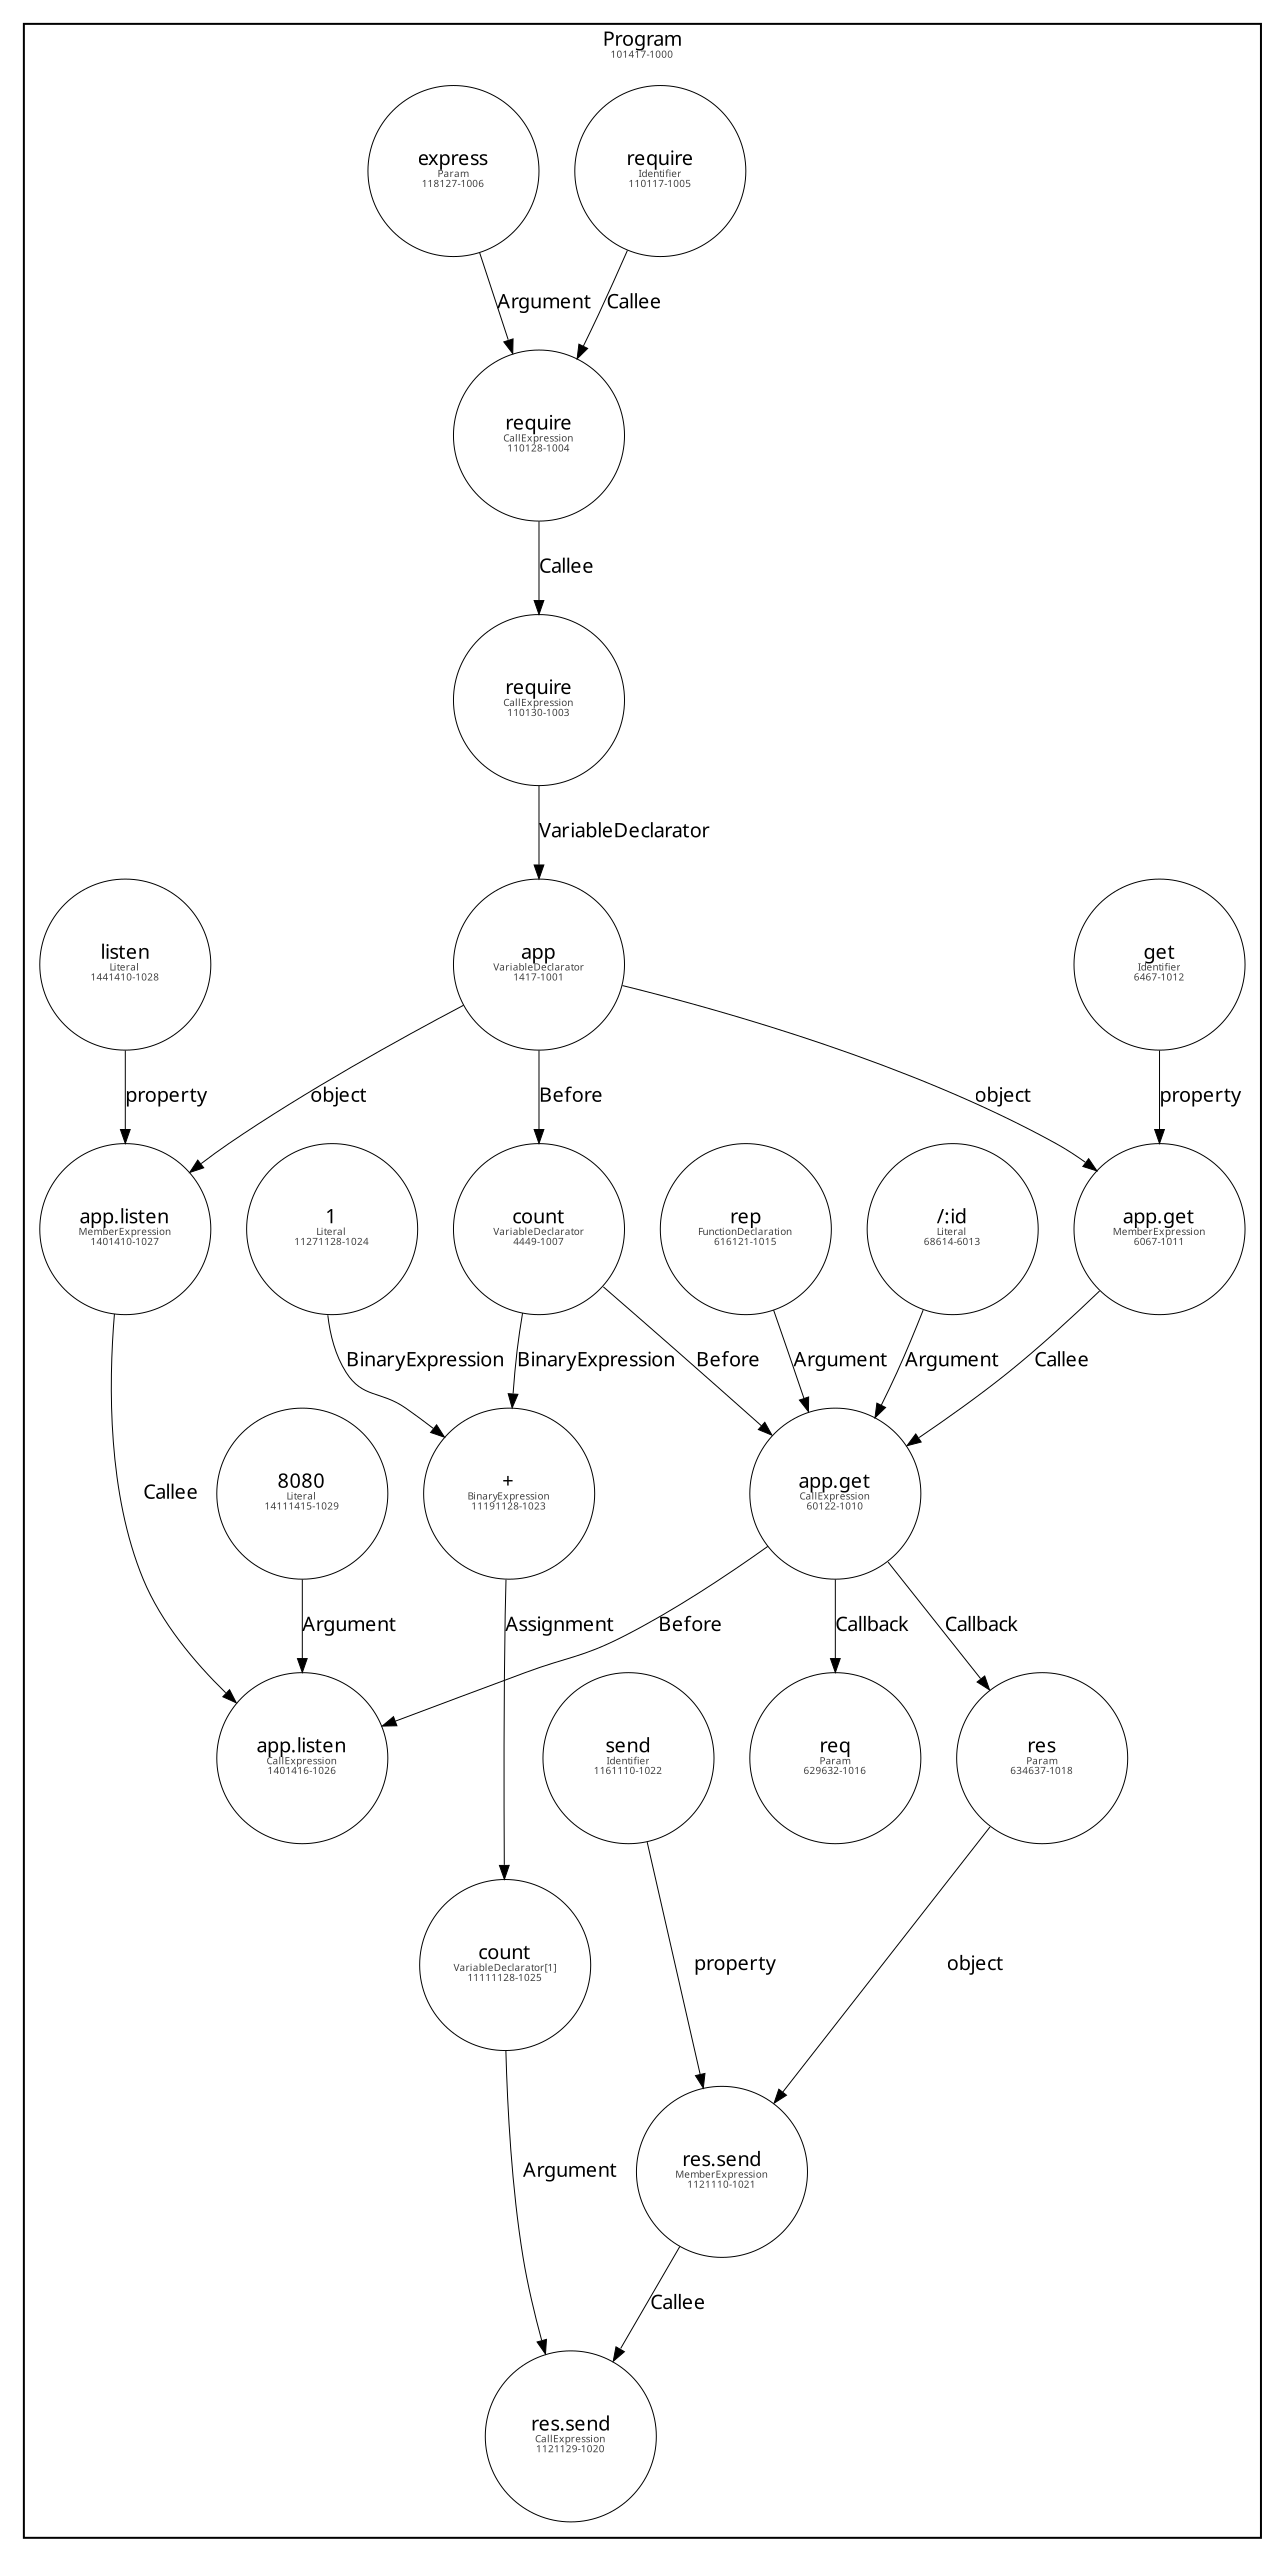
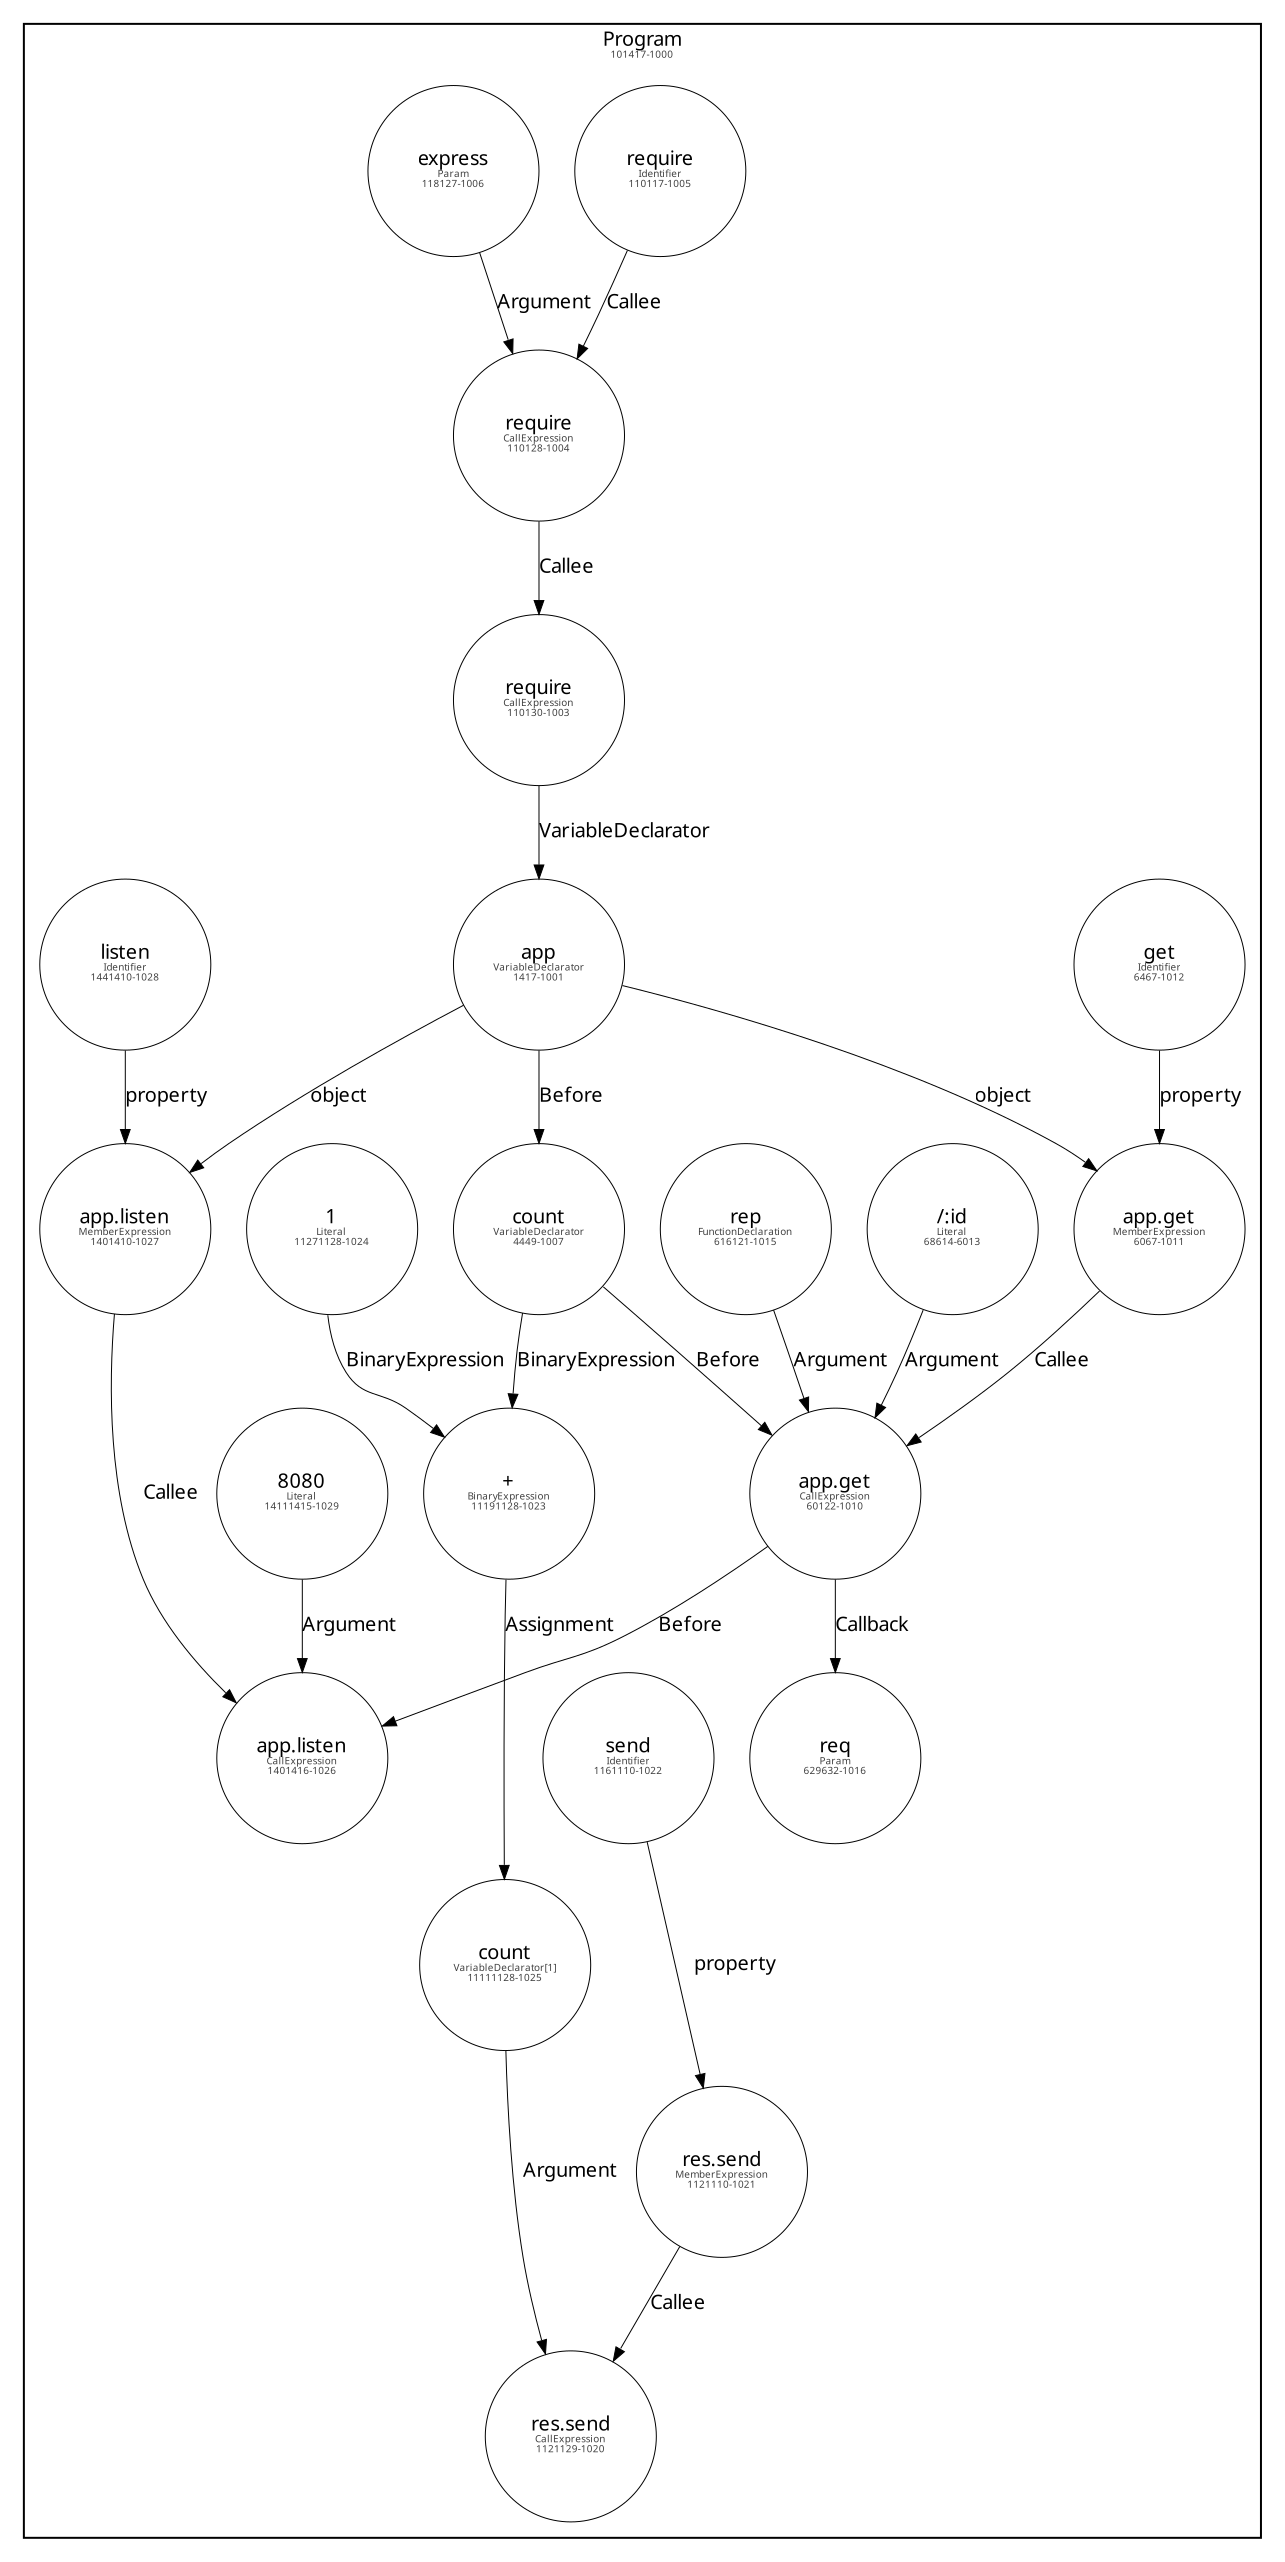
(125, 968) -> (125, 968)
(1042, 1758) -> none
